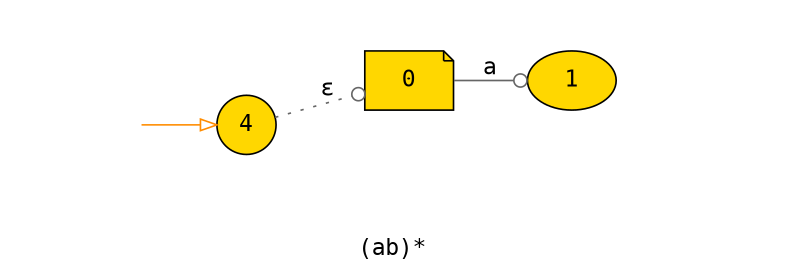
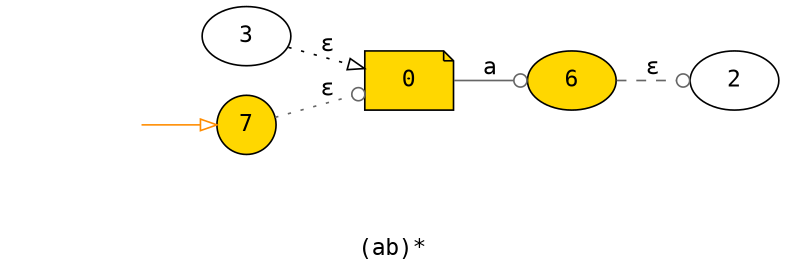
none -> (246, 36)
(572, 81) -> (572, 81)
none -> (734, 81)
(246, 125) -> (246, 125)
